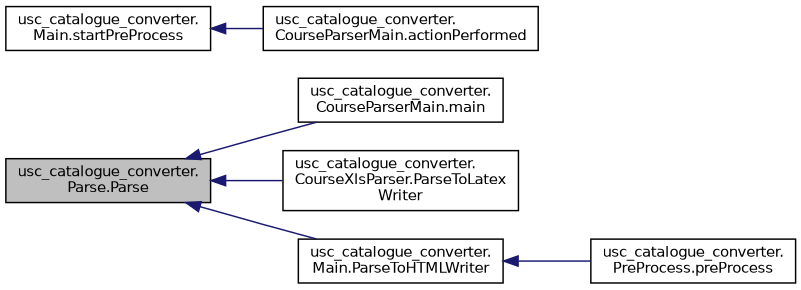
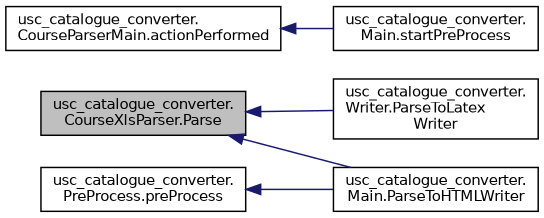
(244, 29) -> (315, 29)
(401, 100) -> none
(108, 181) -> (143, 113)
(401, 181) -> (436, 109)
(554, 261) -> (297, 189)
